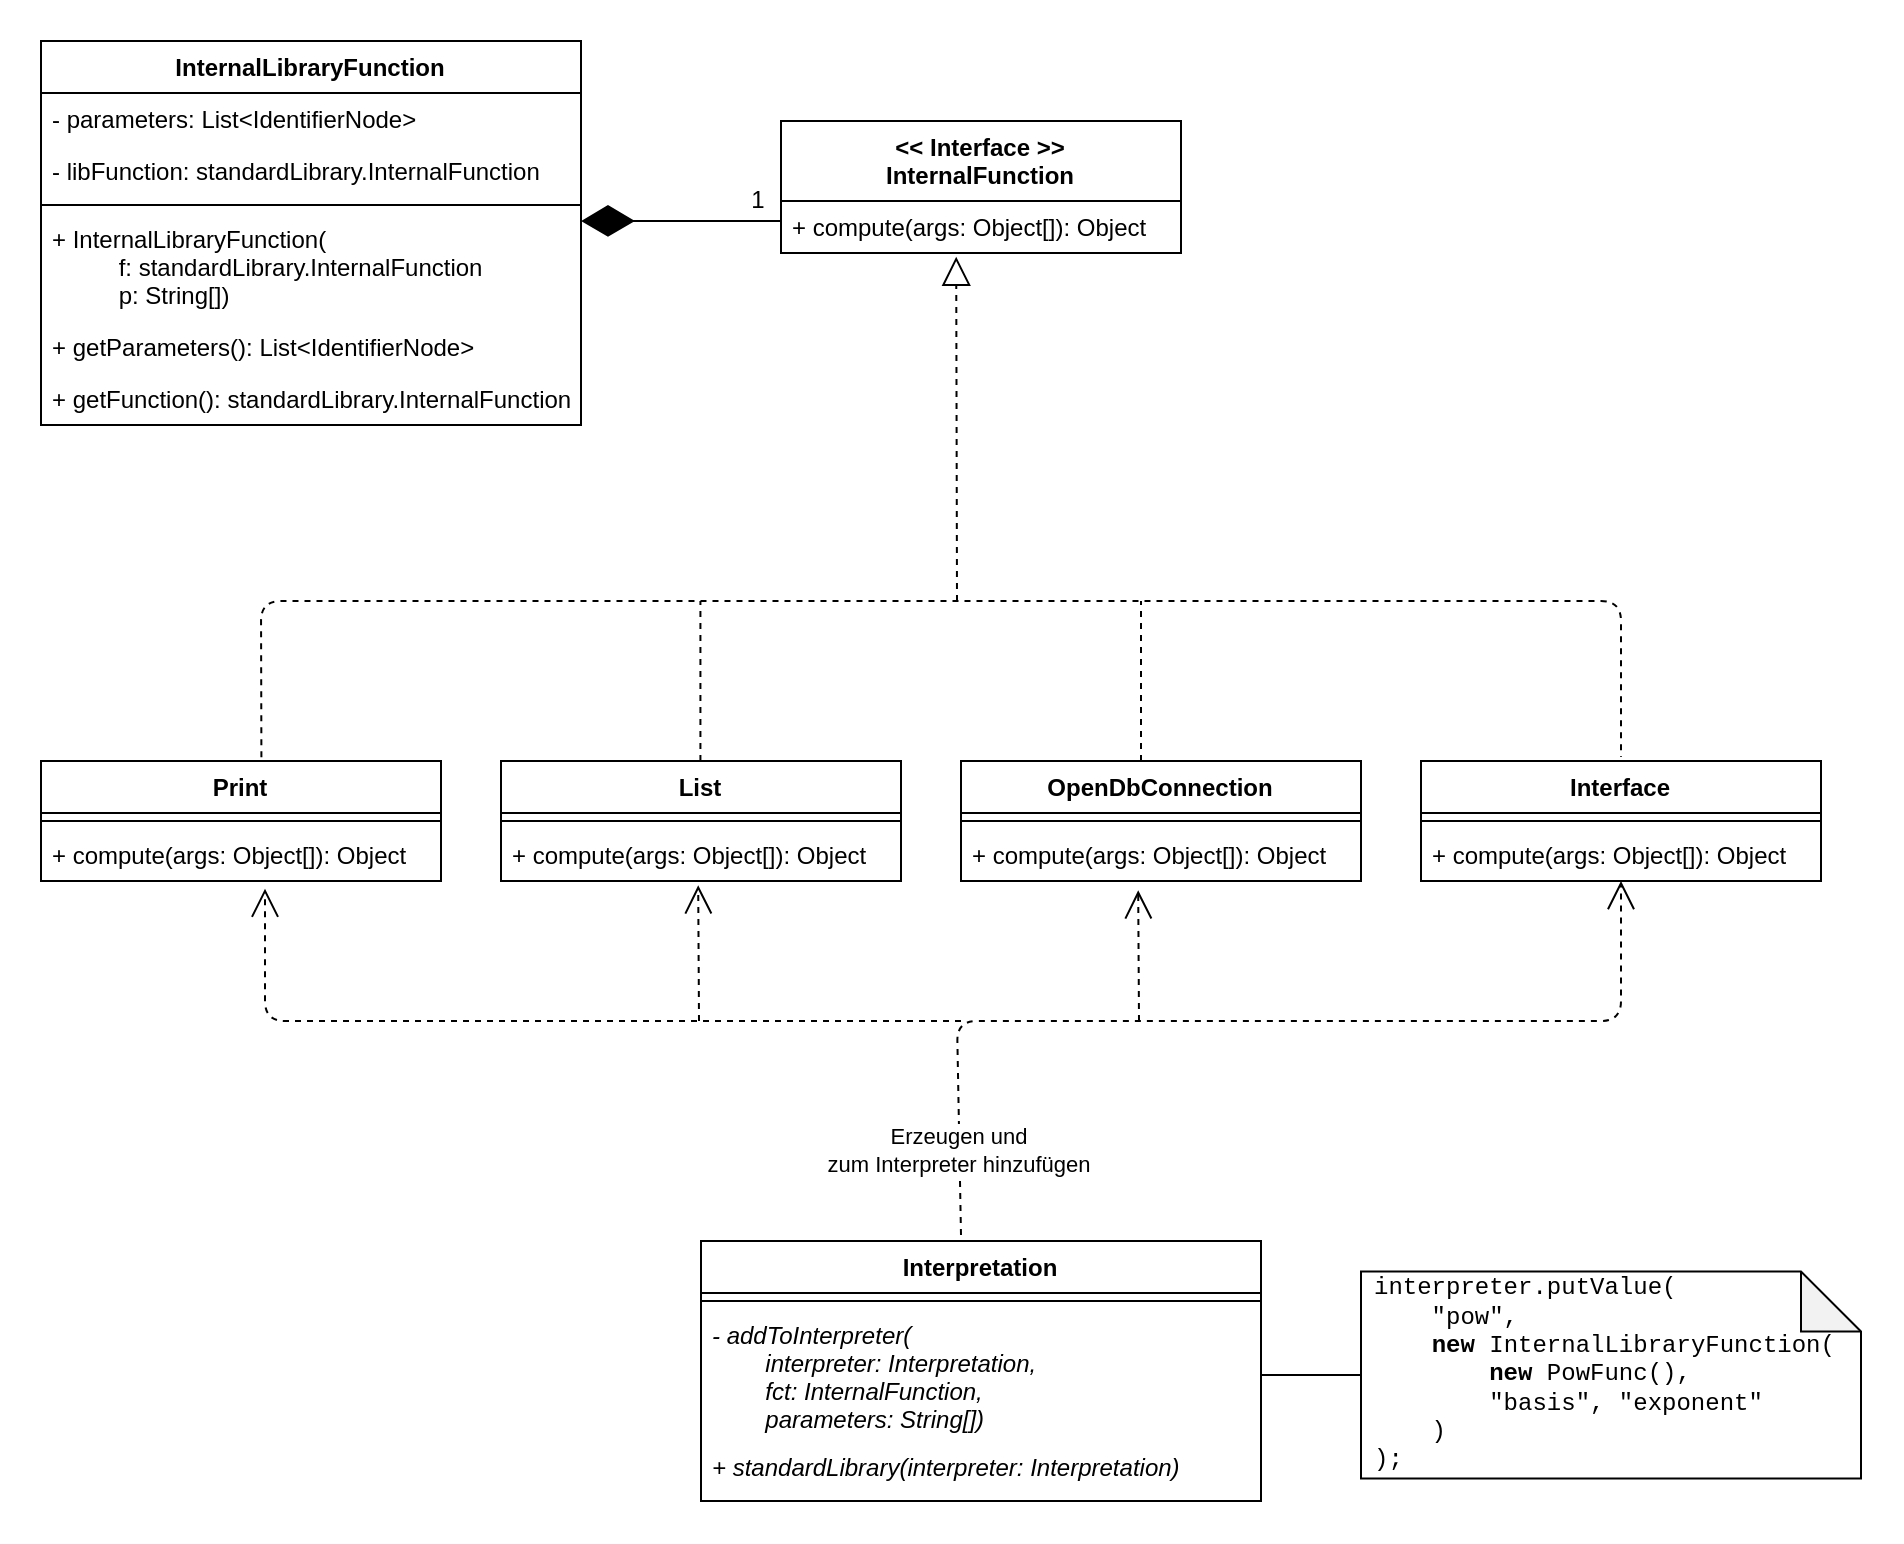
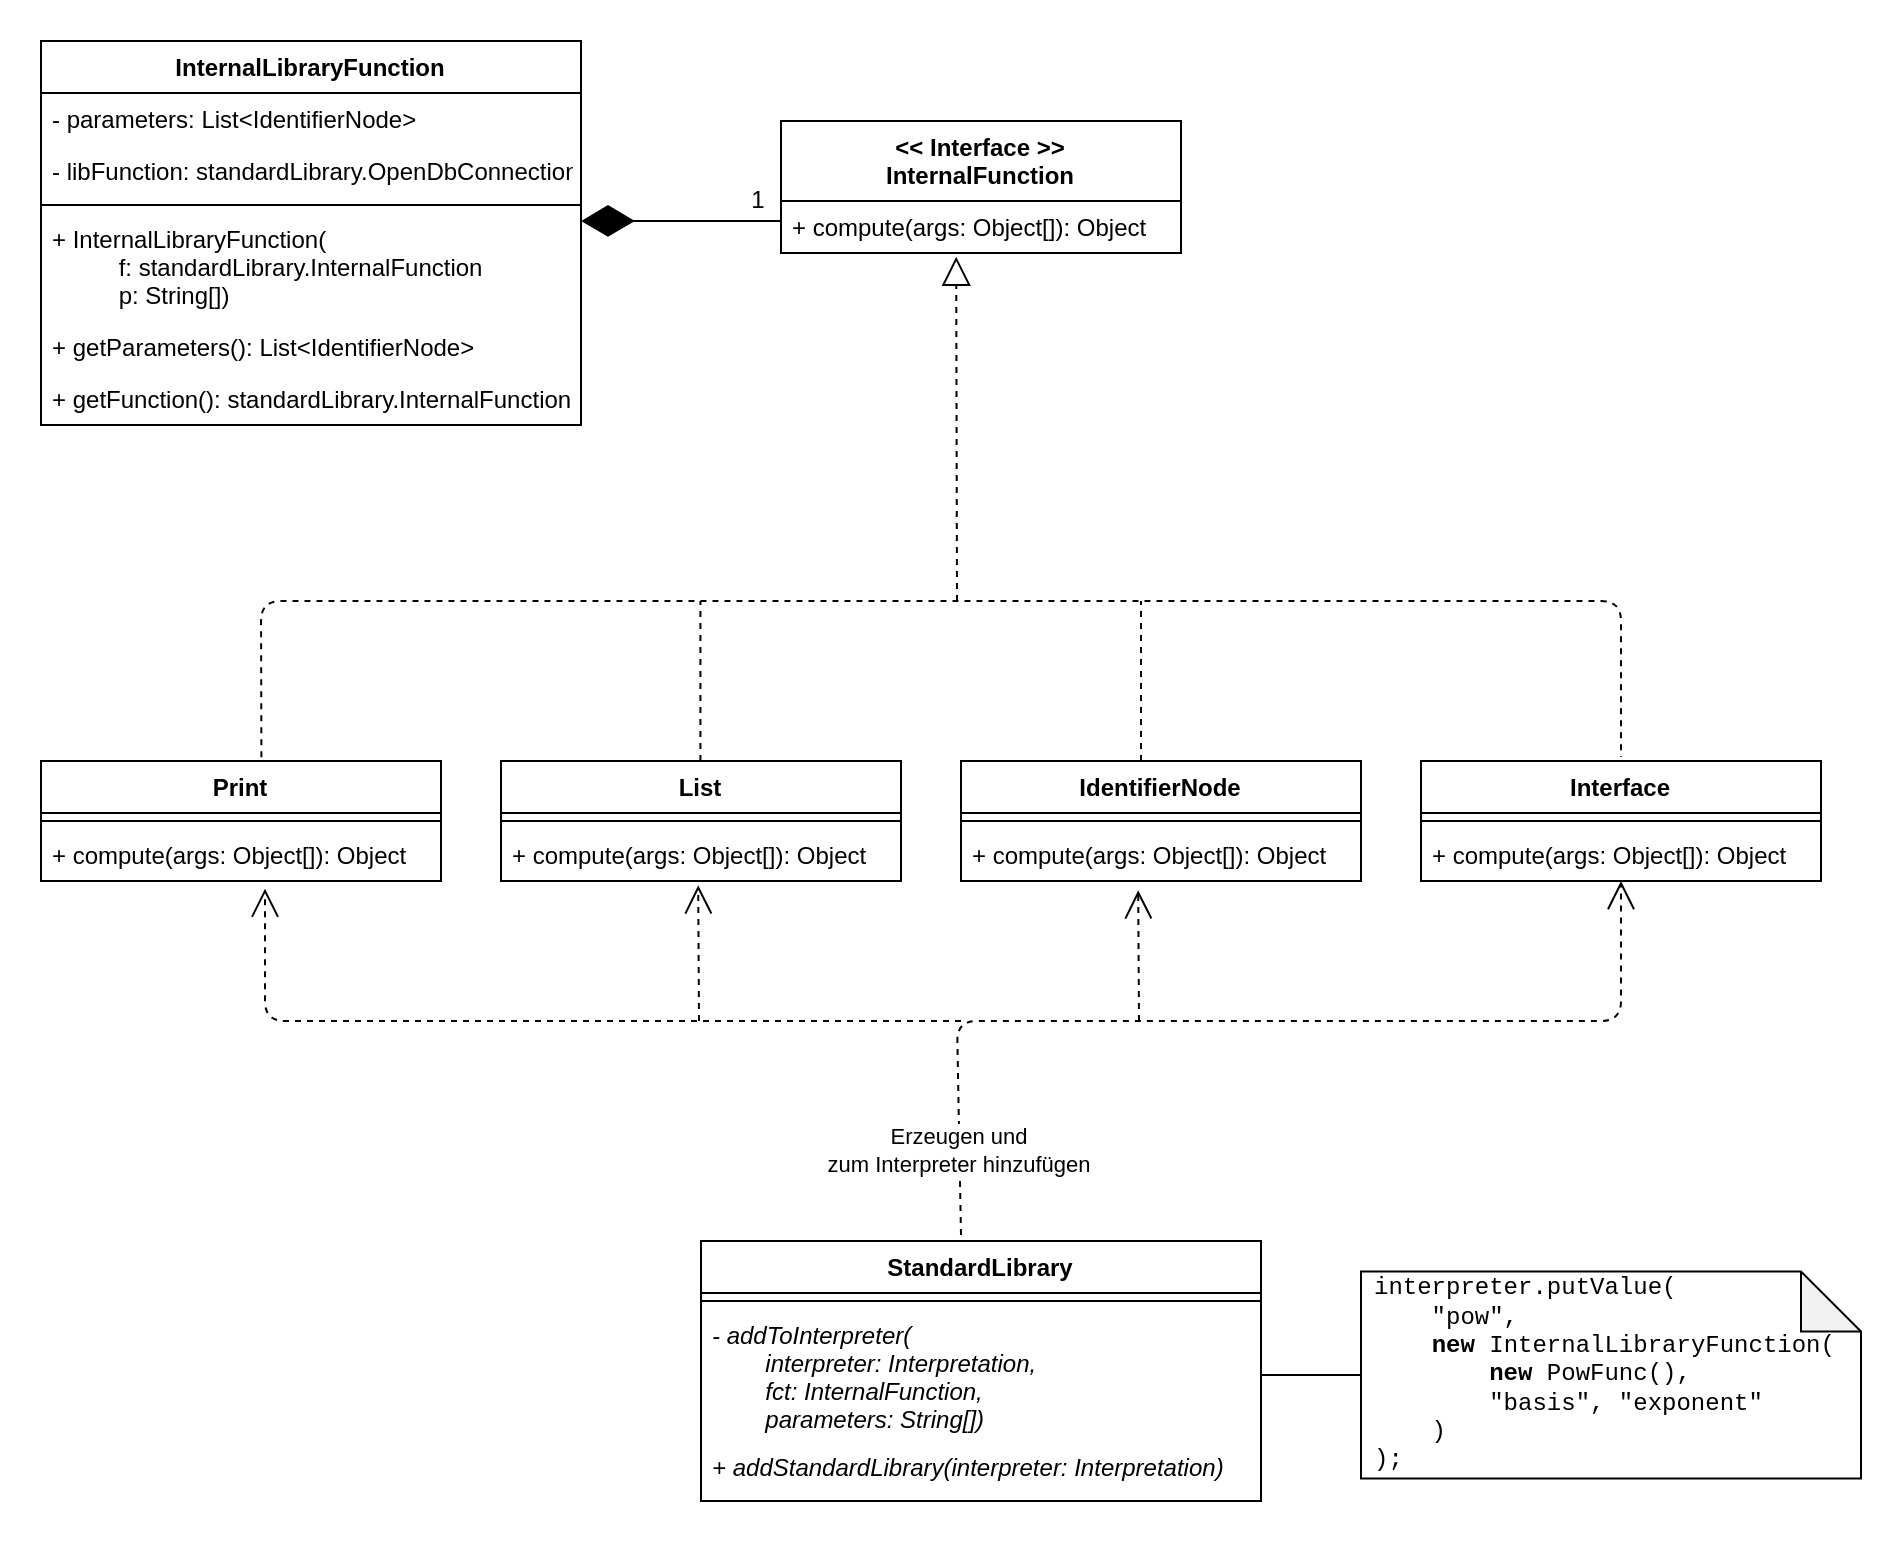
(337, 172) -> (340, 172)
(1160, 788) -> (1160, 788)
(980, 1268) -> (980, 1268)
(1002, 1468) -> (1023, 1468)
